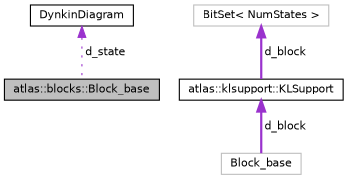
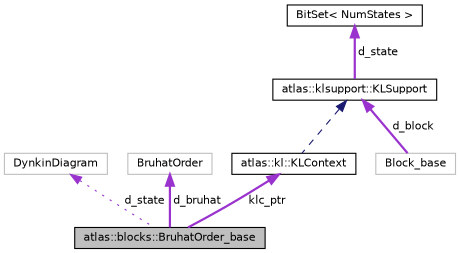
(82, 15) -> (56, 164)
(261, 15) -> (355, 15)
(284, 53) -> (377, 53)
(82, 90) -> (170, 238)
none -> (170, 164)
none -> (294, 164)
